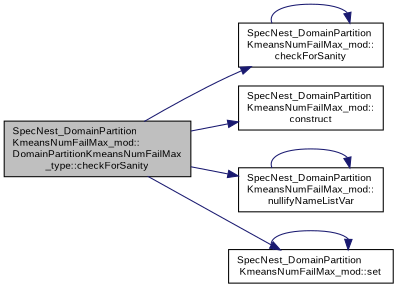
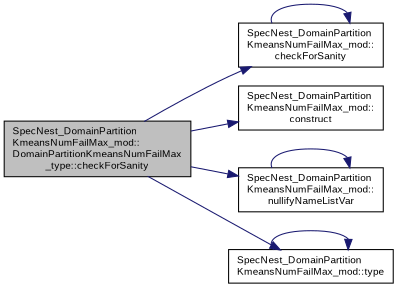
(311, 266) -> (311, 266)
